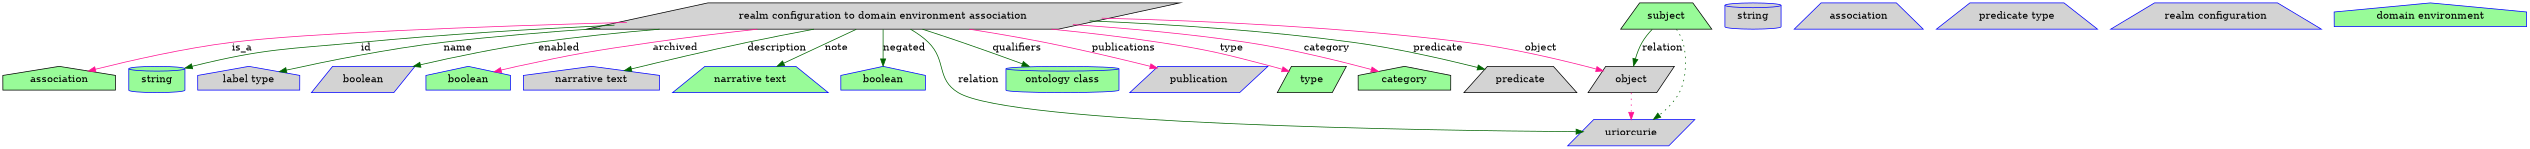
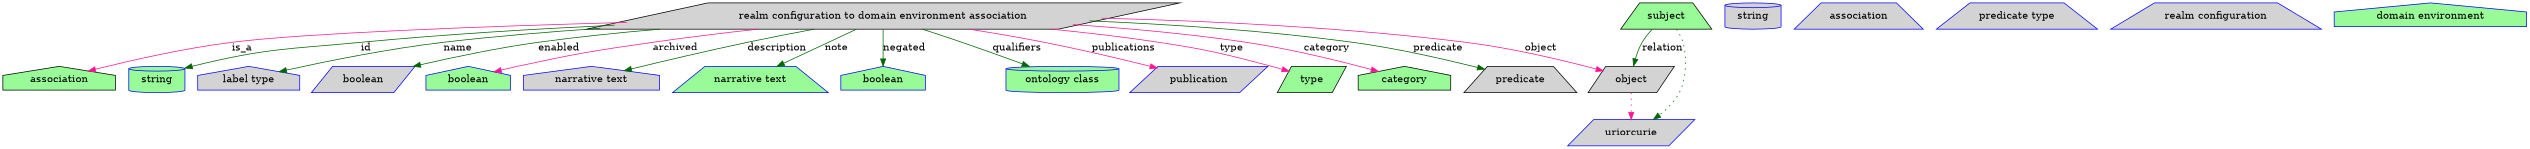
(1225, 123) -> none
